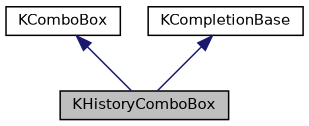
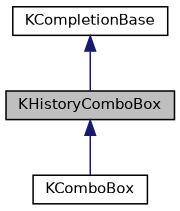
(109, 69) -> (90, 155)
